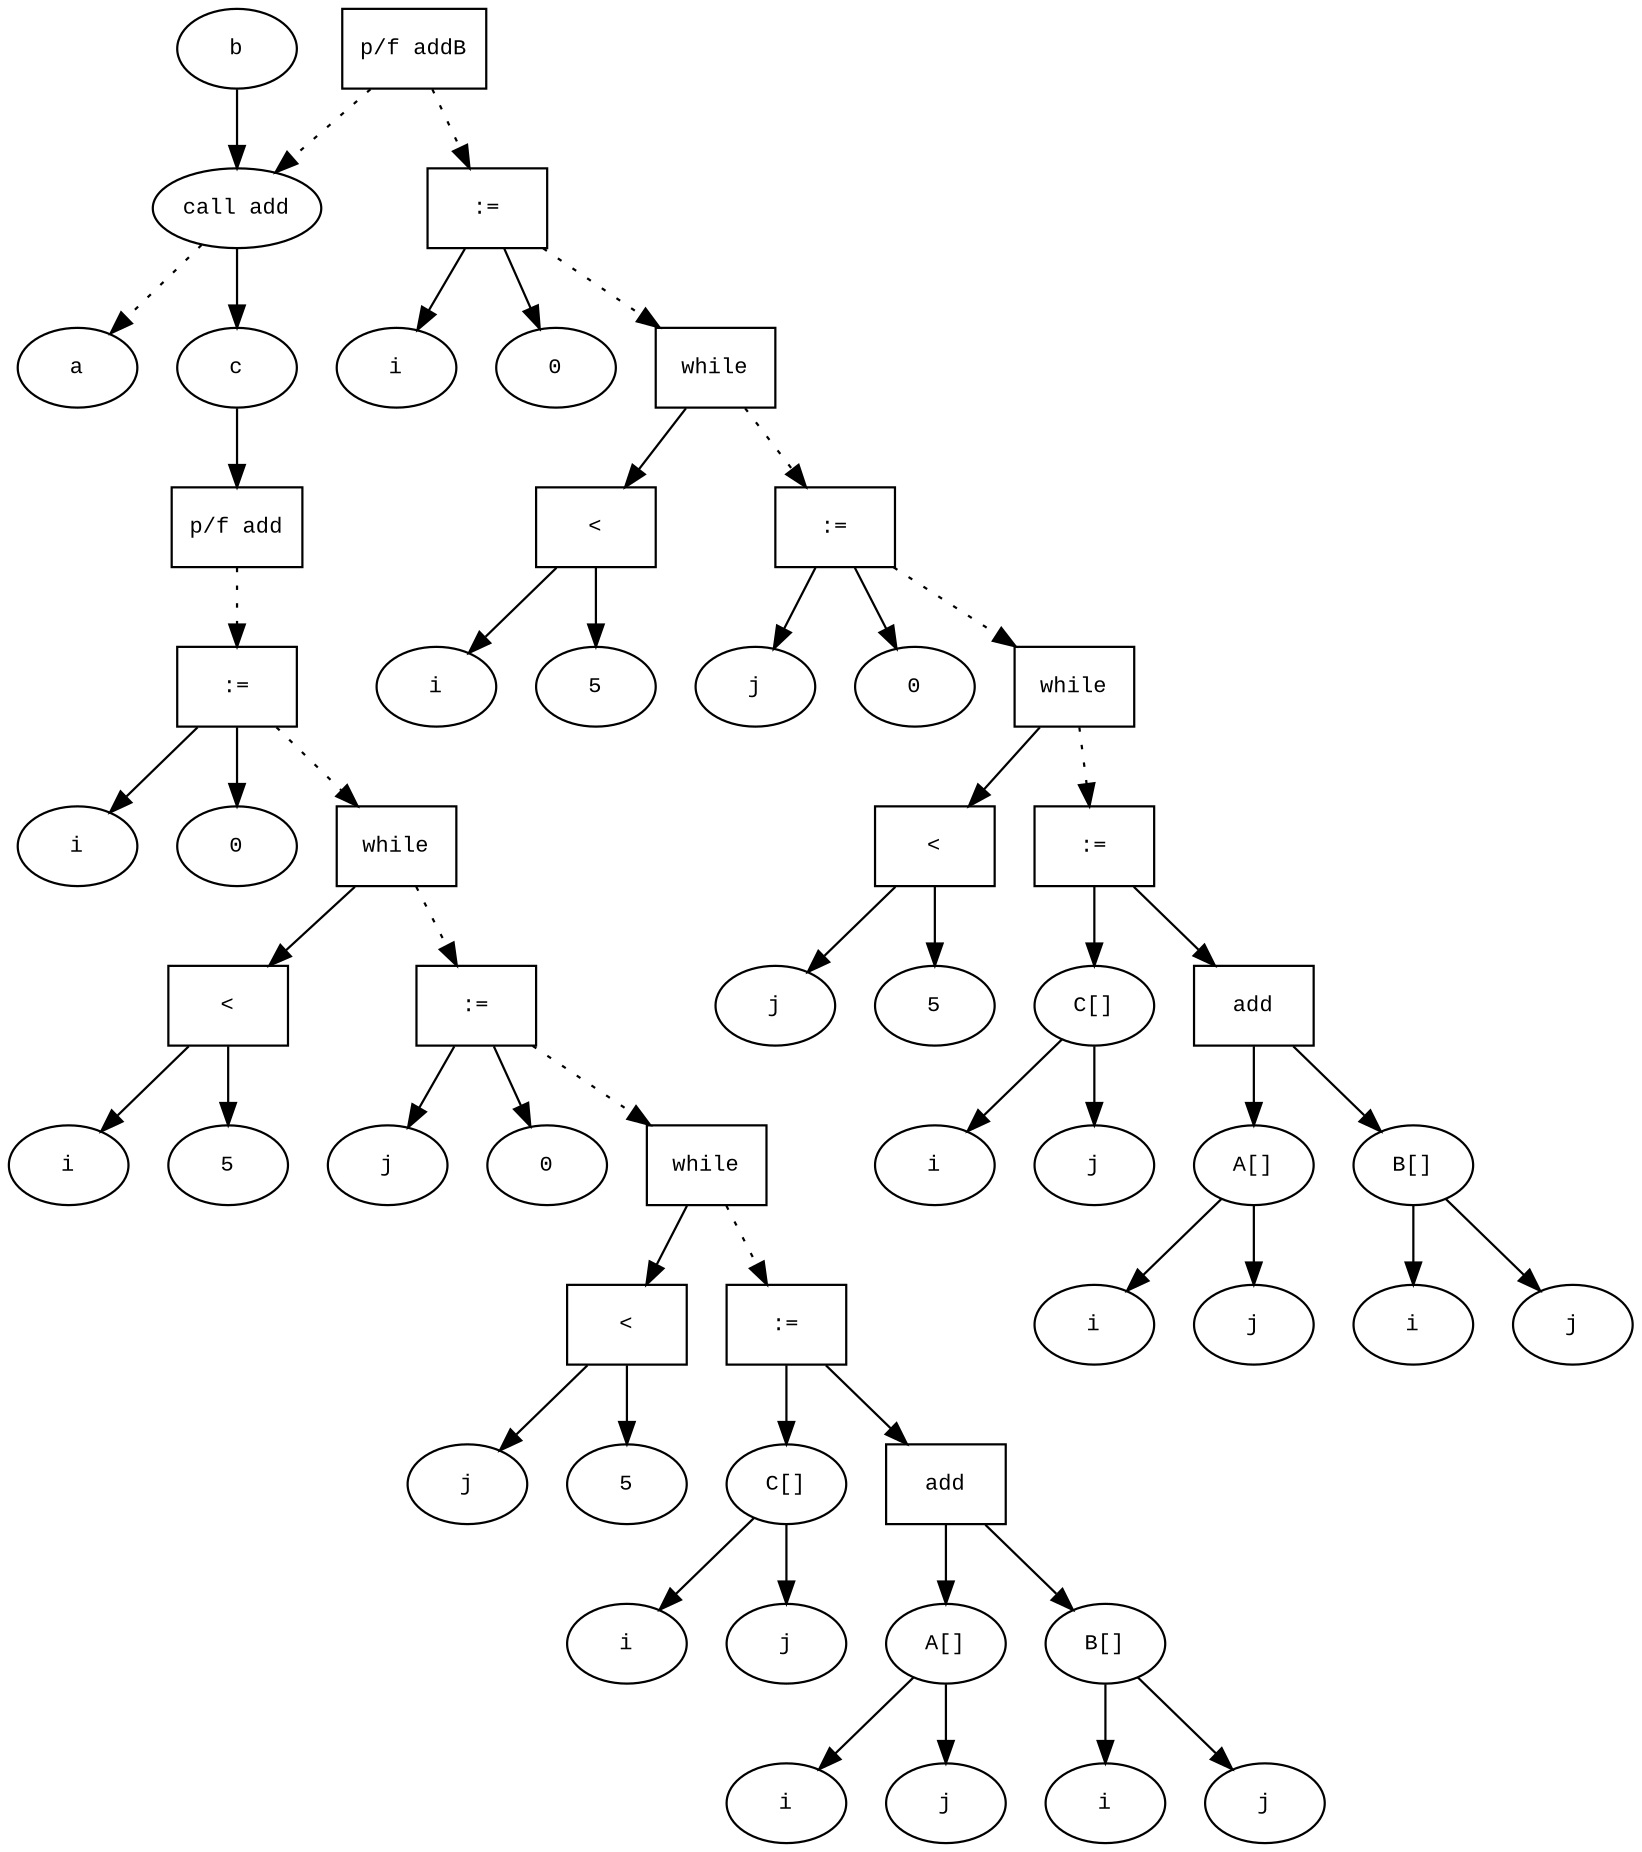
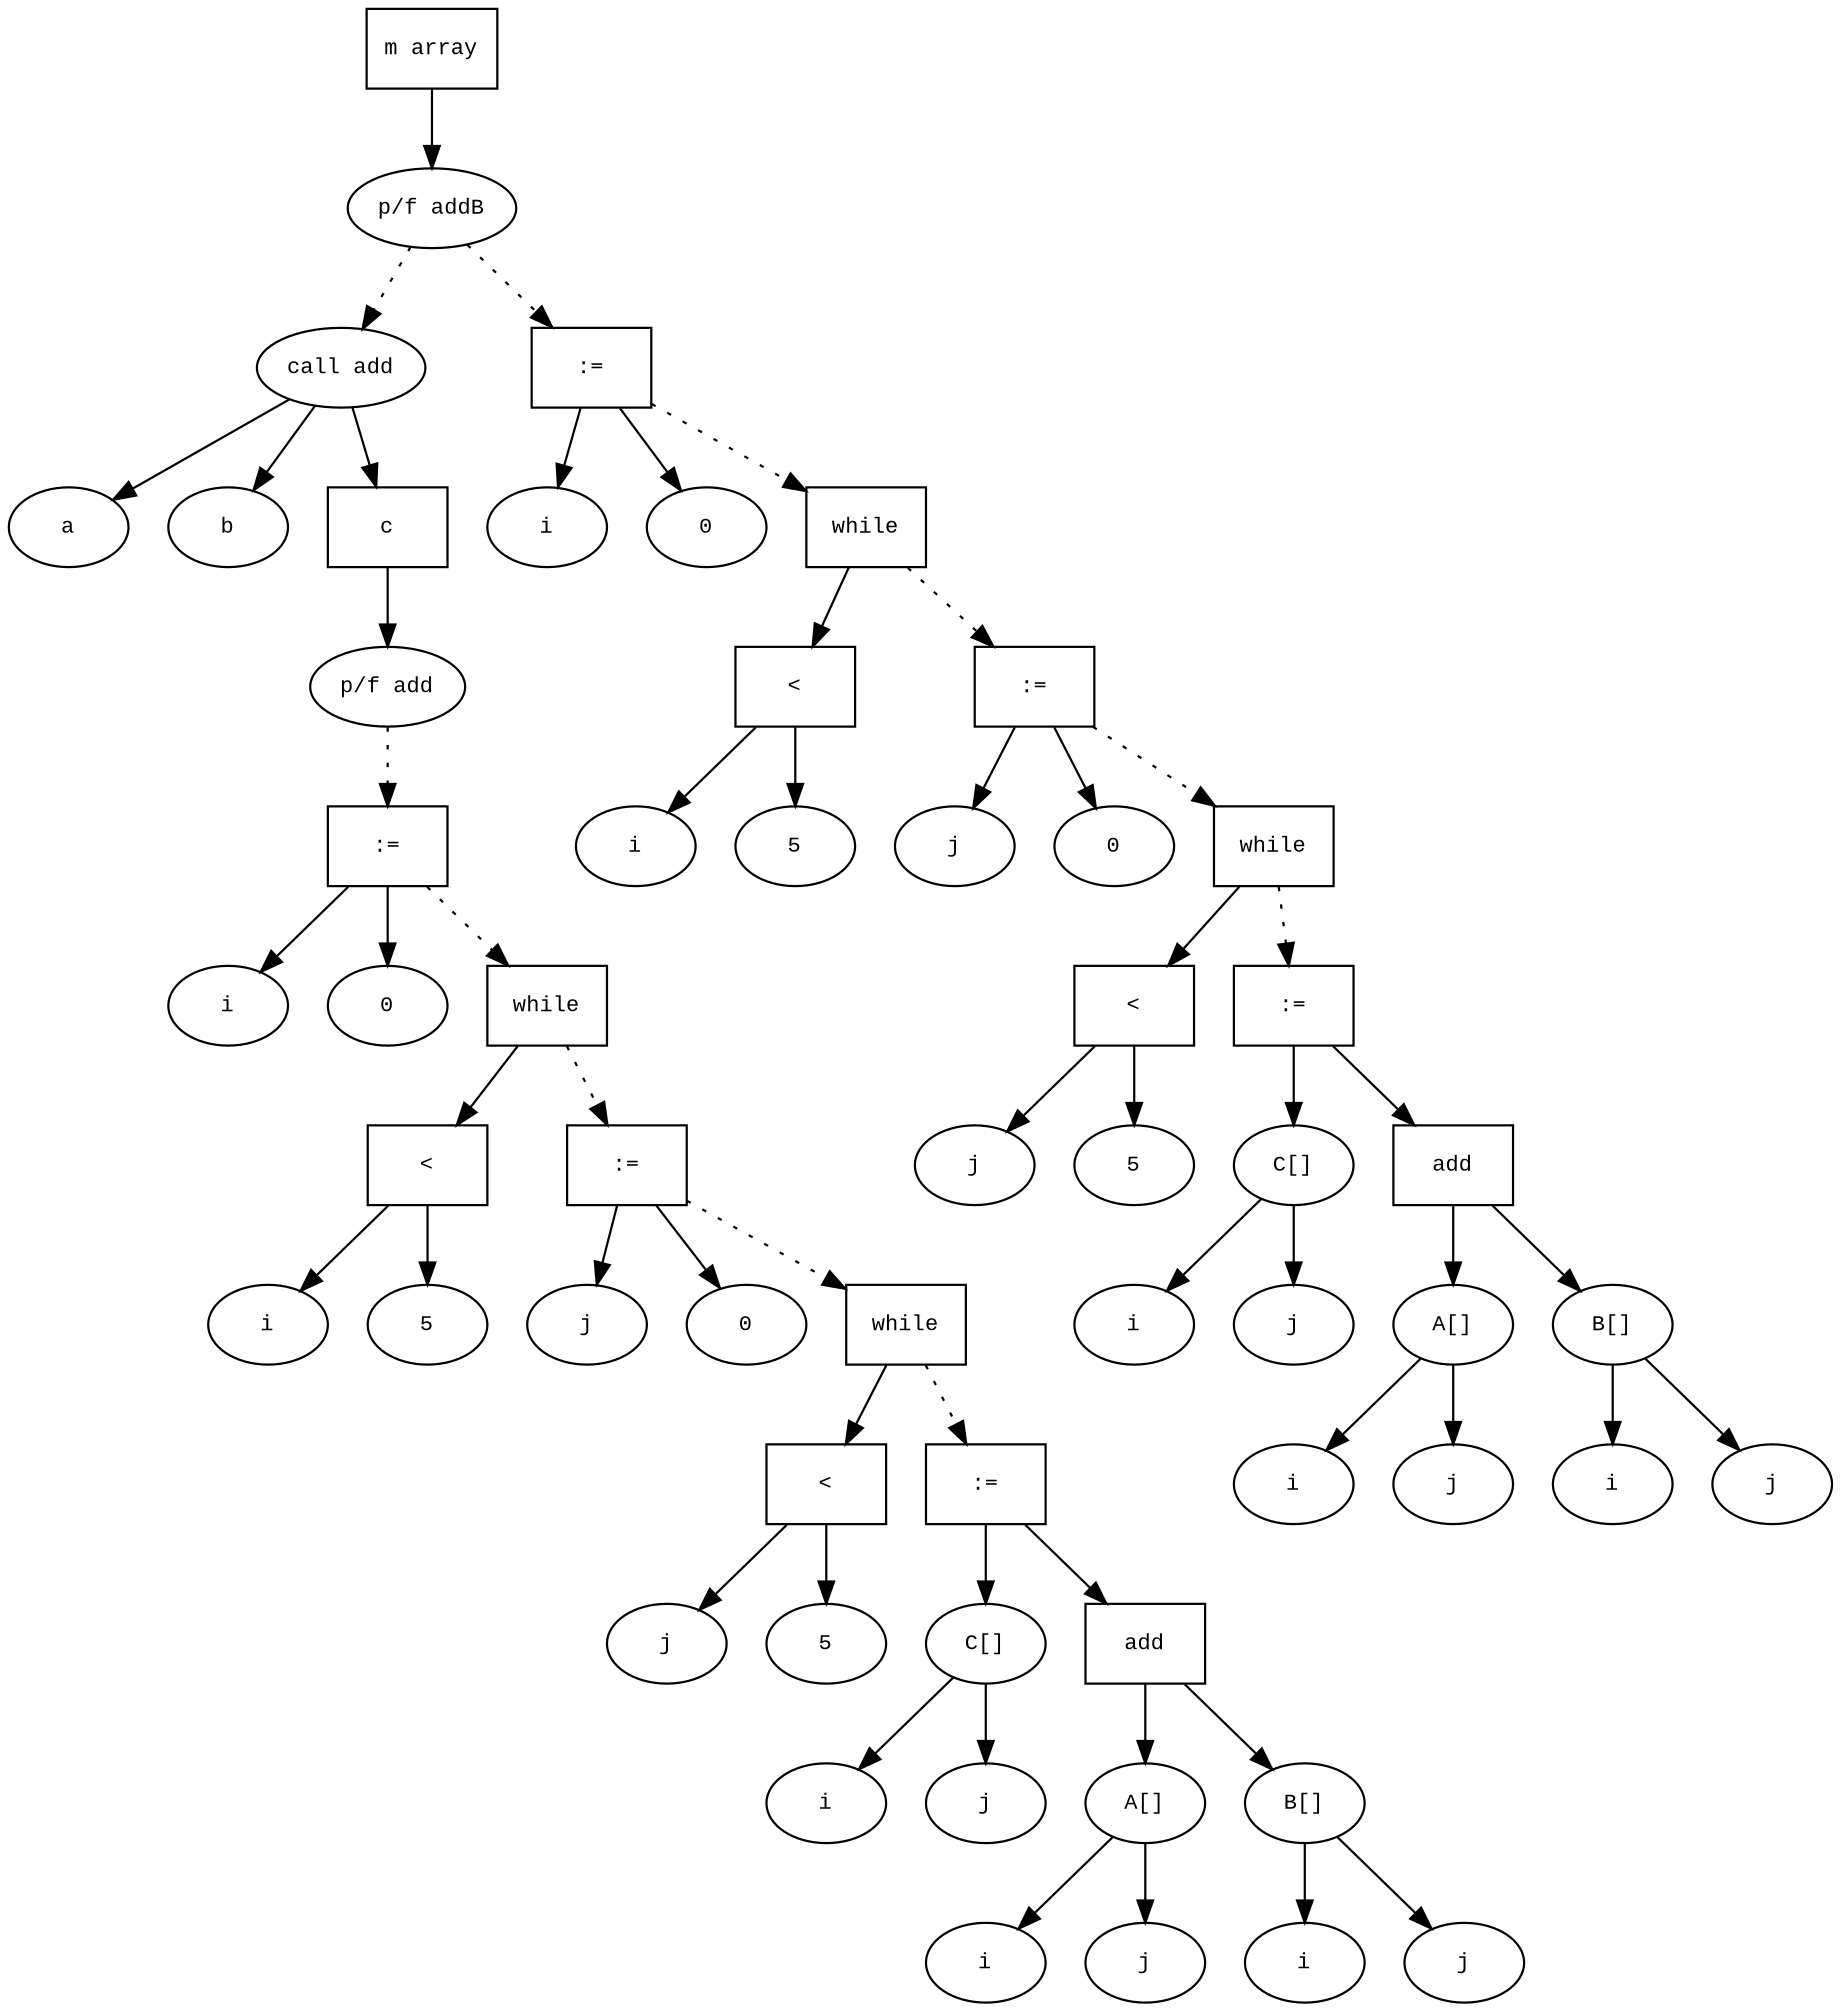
(414, 49) -> (432, 208)
none -> (432, 49)
(237, 118) -> (291, 439)
(164, 281) -> (211, 444)
(237, 368) -> (388, 527)
(237, 527) -> (388, 687)
